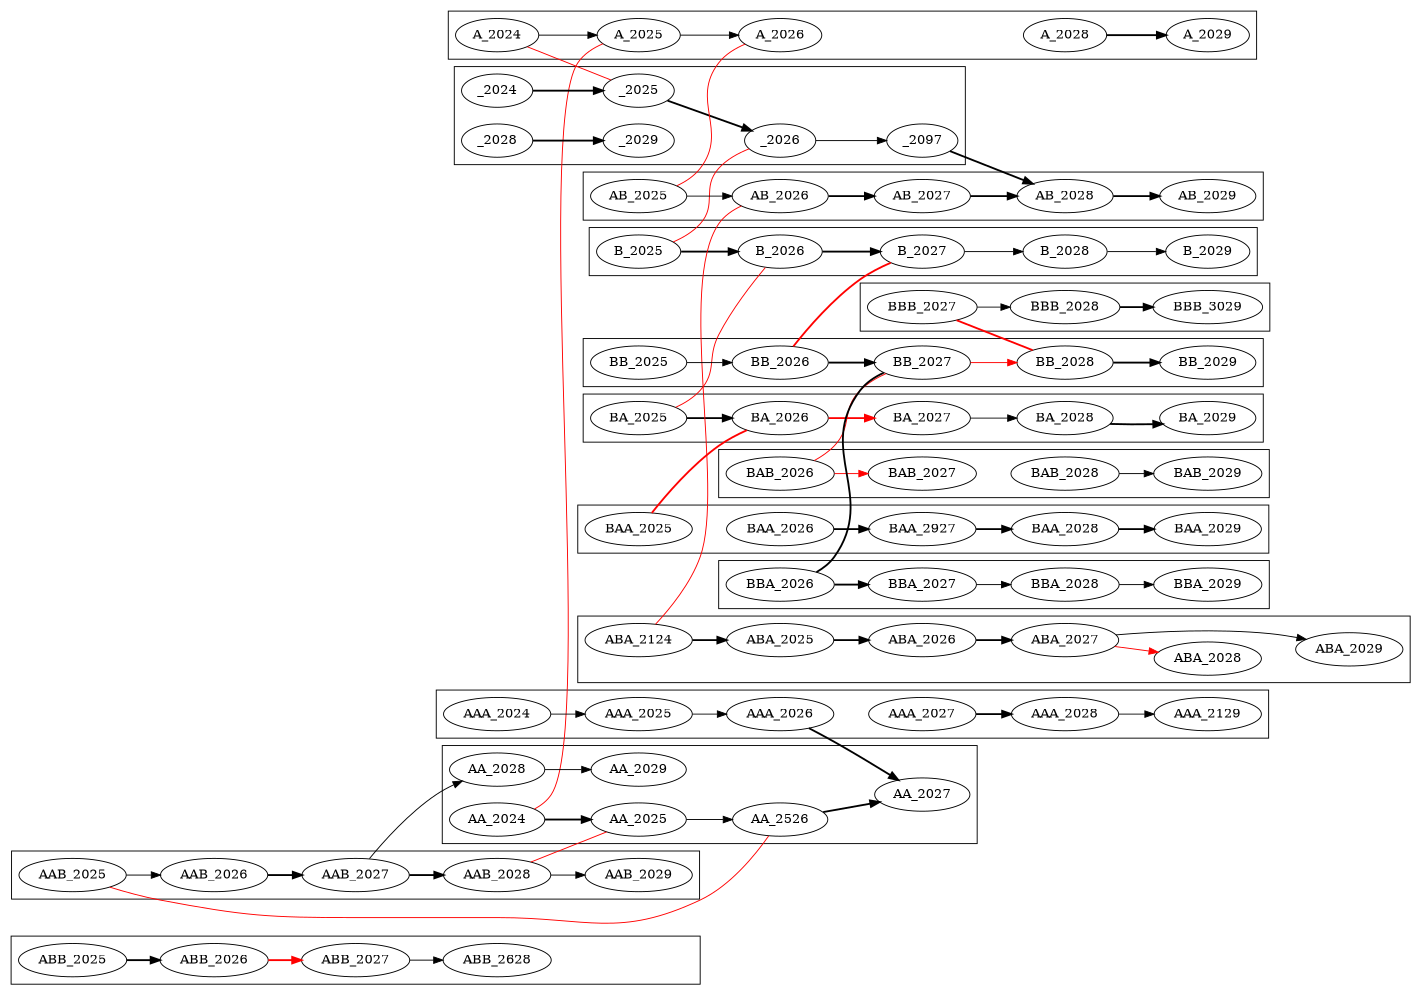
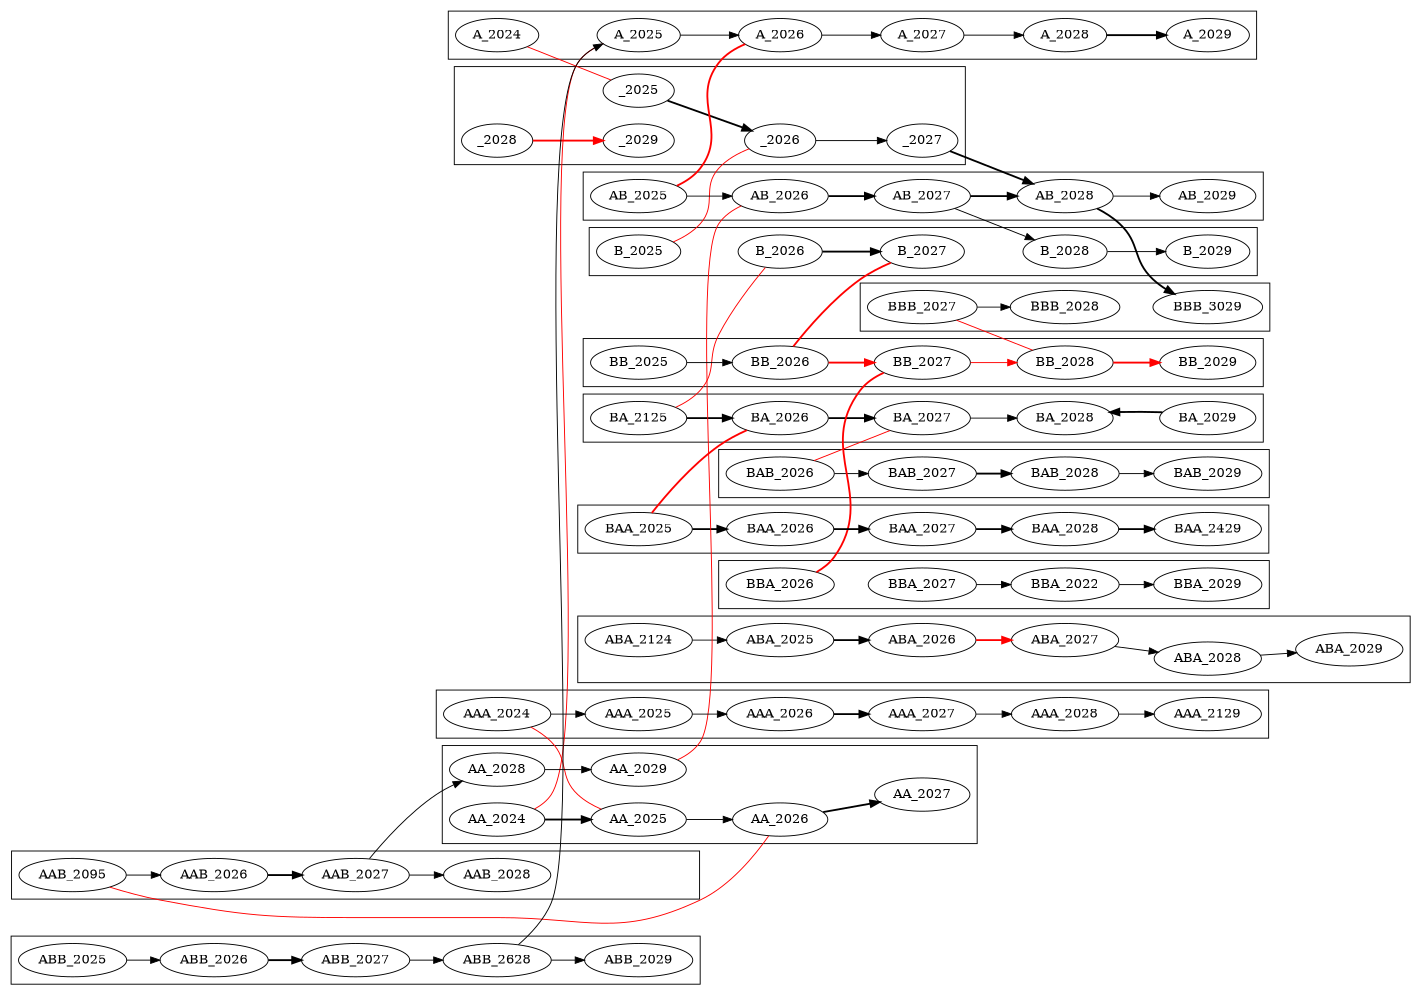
(563, 35) -> (559, 498)
none -> (922, 35)
(497, 91) -> none
(710, 122) -> (710, 122)
(557, 141) -> (556, 141)
(922, 141) -> (922, 141)
(1132, 196) -> (1132, 196)
(701, 252) -> none
(989, 252) -> (990, 223)
(1132, 307) -> (1134, 244)
(995, 335) -> (995, 335)
(847, 363) -> (847, 363)
(1132, 363) -> (1132, 363)
(848, 415) -> (852, 446)
(639, 418) -> (639, 418)
(840, 418) -> (840, 418)
(1132, 424) -> (1141, 412)
(705, 427) -> (709, 483)
(845, 465) -> (845, 465)
(841, 474) -> (841, 474)
none -> (989, 474)
none -> (705, 529)
(922, 529) -> (922, 529)
(1208, 529) -> (1208, 529)
(847, 585) -> none
(1065, 585) -> (1065, 585)
(1207, 631) -> (1274, 654)
(705, 640) -> (705, 640)
(989, 640) -> (989, 640)
(1132, 649) -> (1132, 649)
(989, 714) -> (989, 714)
(852, 752) -> (846, 714)
(780, 820) -> (780, 820)
(569, 847) -> (568, 781)
(73, 875) -> (73, 875)
(422, 875) -> (422, 875)
(639, 875) -> none
(139, 960) -> (139, 960)
(280, 960) -> (280, 960)
none -> (639, 960)
